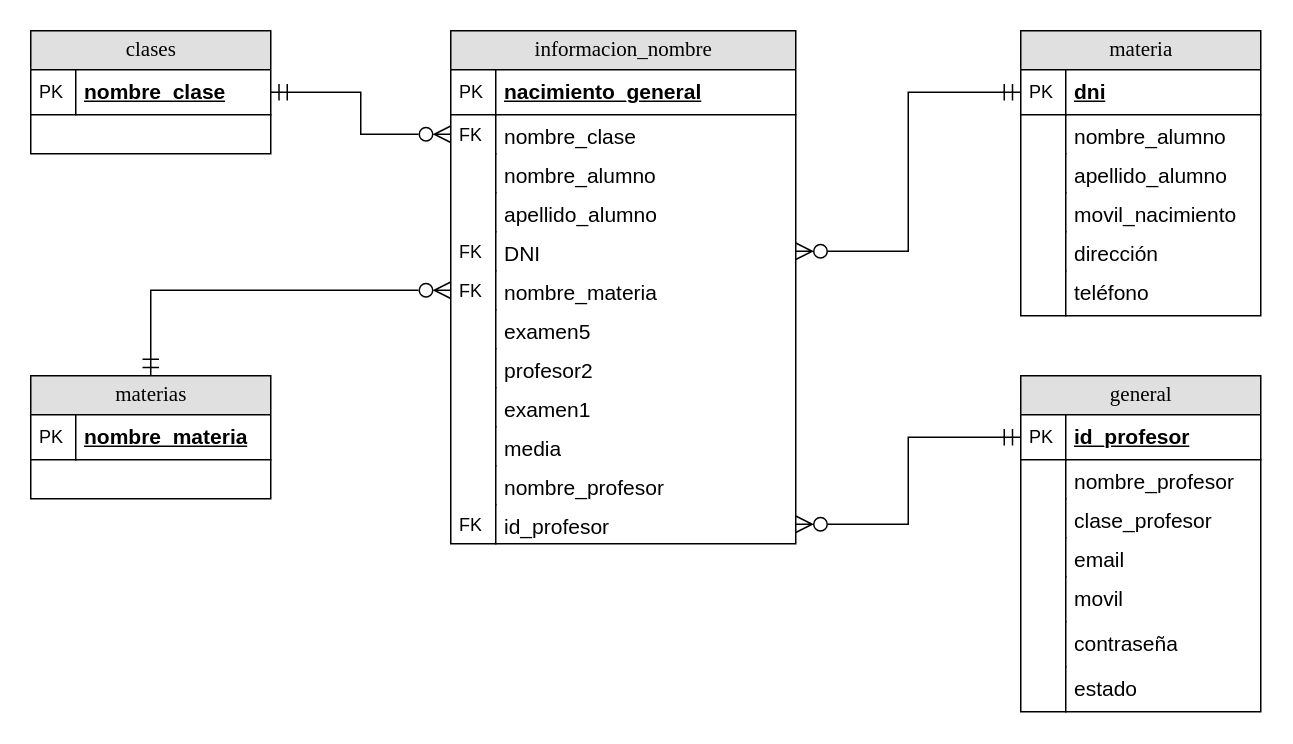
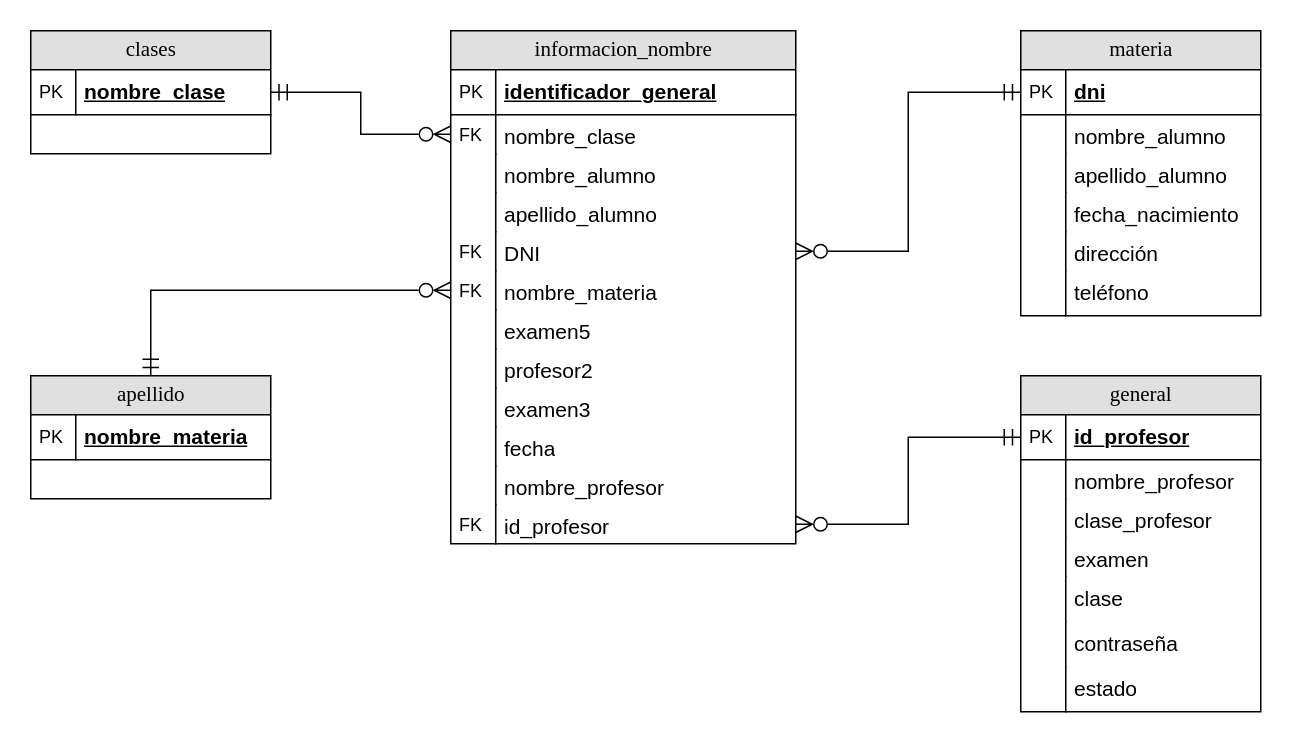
(602, 92) -> (617, 92)
(1158, 216) -> (1163, 216)
(152, 395) -> (152, 395)
(546, 411) -> (546, 411)
(531, 450) -> (534, 450)
(1099, 561) -> (1110, 561)
(1099, 600) -> (1101, 600)
